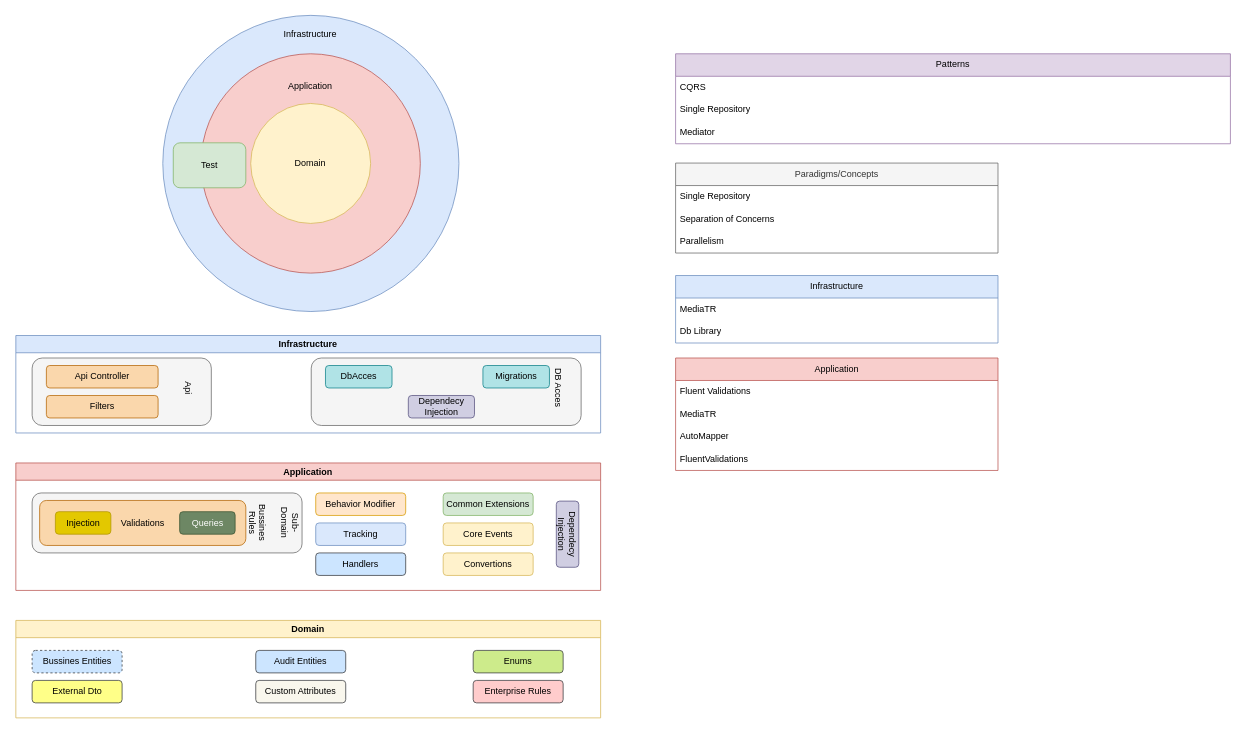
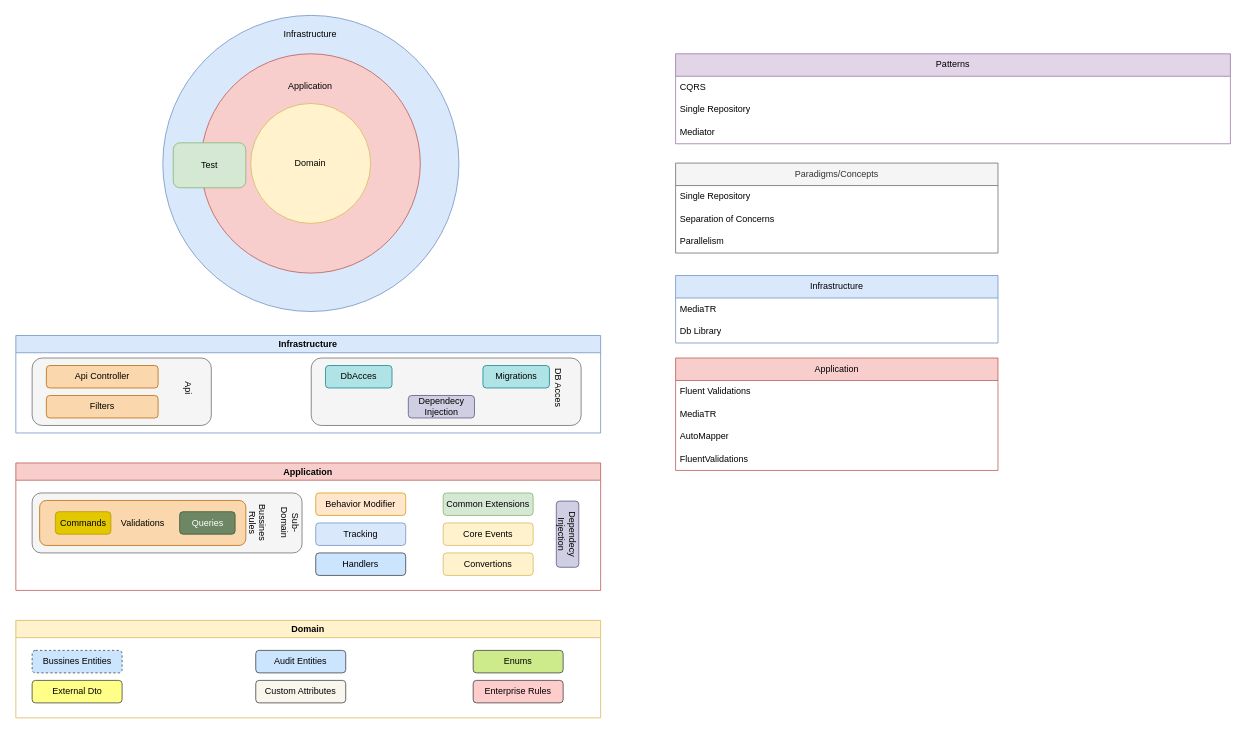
(83, 523) -> (83, 523)
